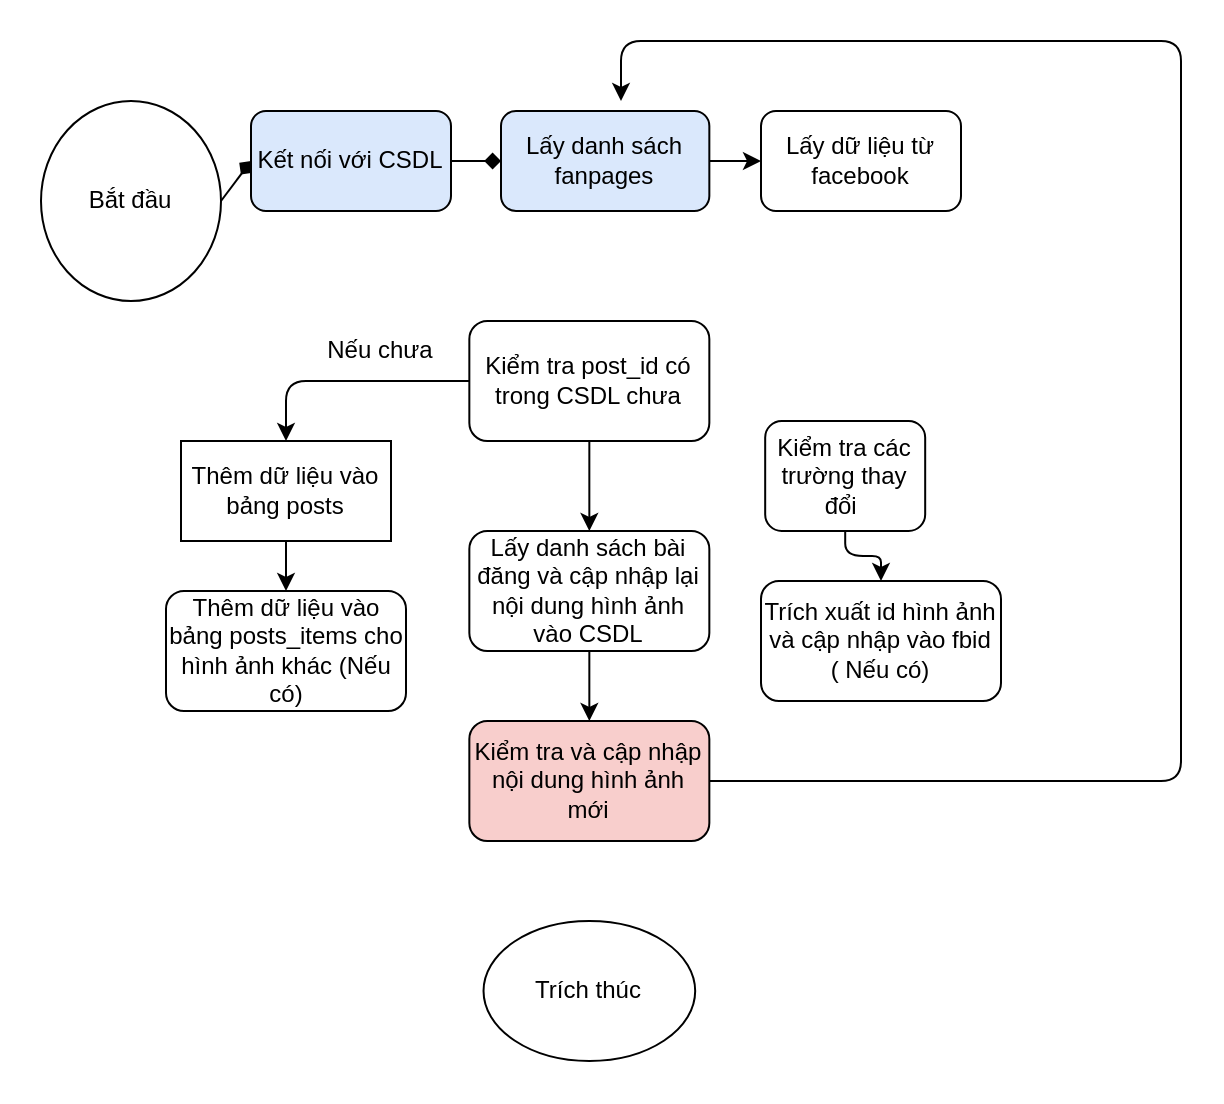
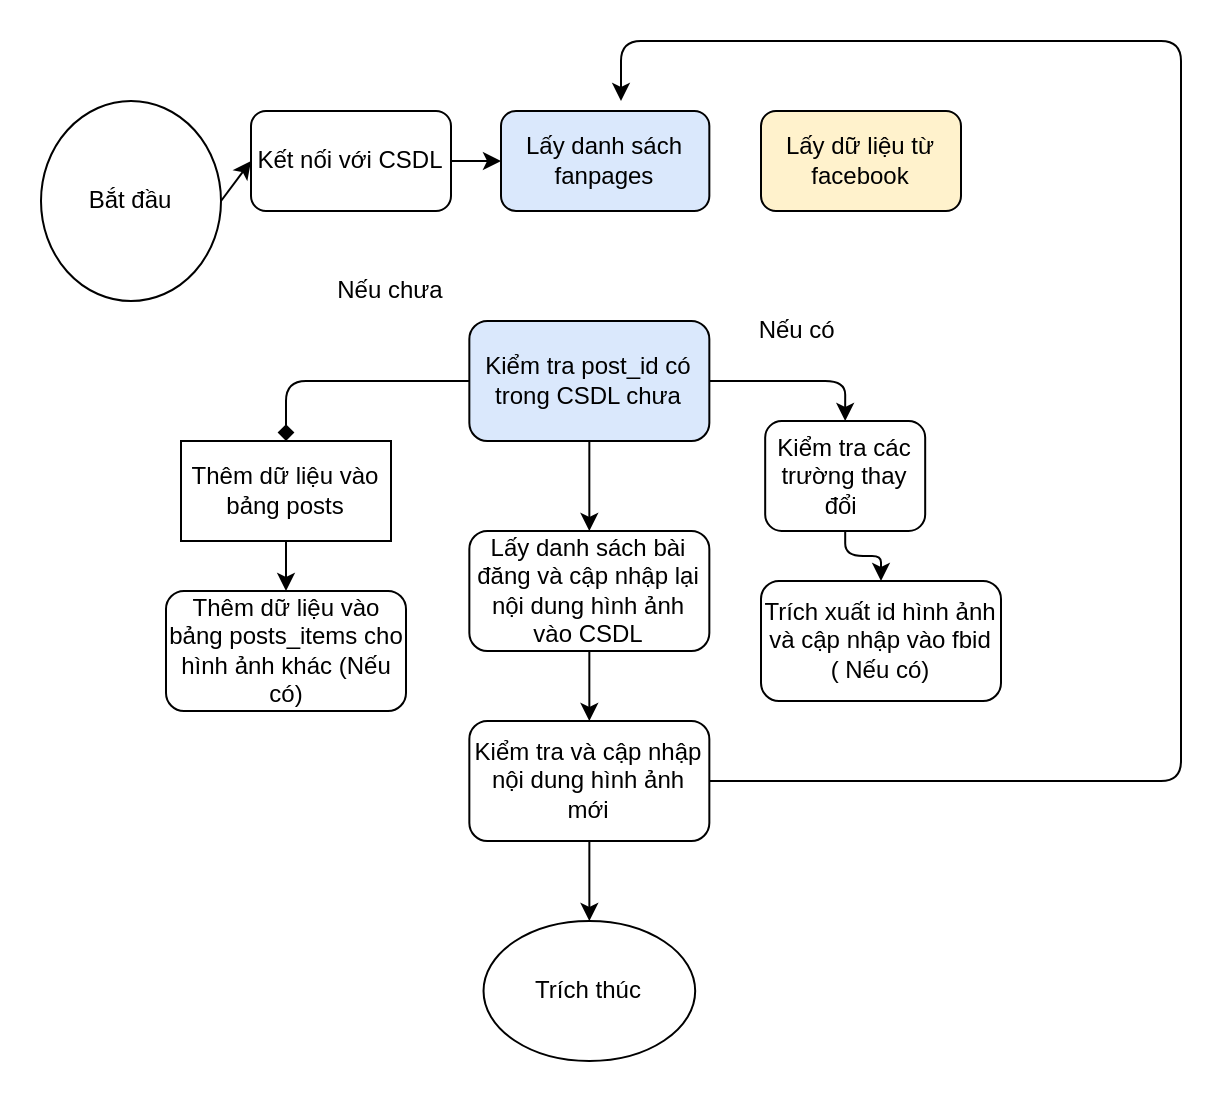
(351, 161) -> (351, 161)
(484, 161) -> (485, 161)
(729, 161) -> none
(861, 161) -> (861, 161)
(242, 173) -> (242, 173)
none -> (801, 331)
(381, 351) -> (391, 291)
(589, 381) -> (589, 381)
none -> (785, 381)
(286, 426) -> (286, 425)
(589, 781) -> (589, 781)
none -> (589, 874)
